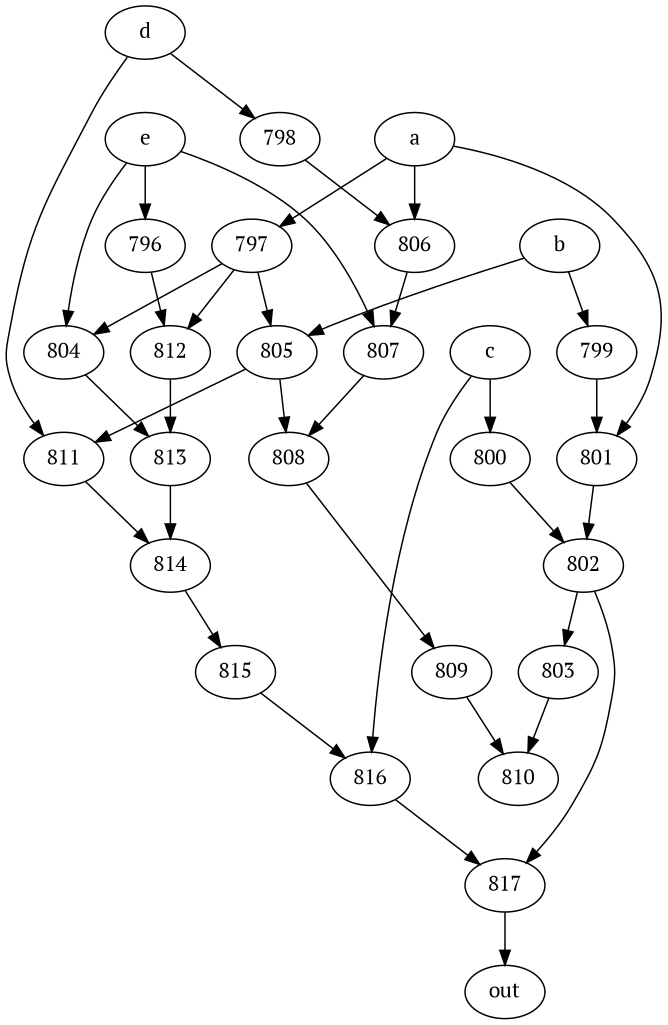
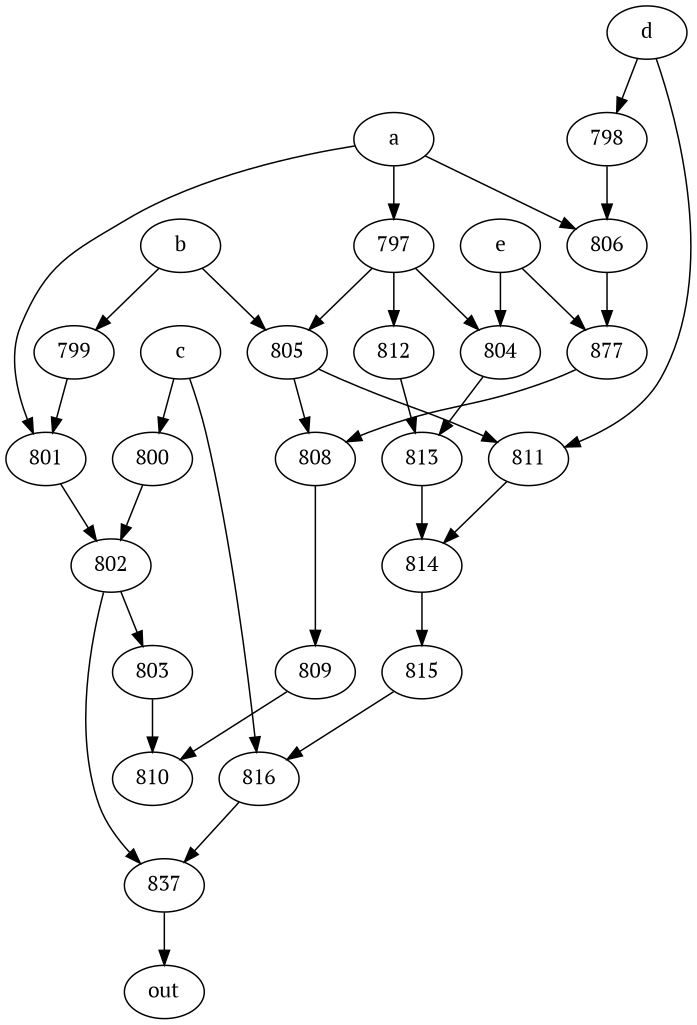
(145, 246) -> none
(384, 352) -> (607, 352)
(505, 885) -> (164, 885)
